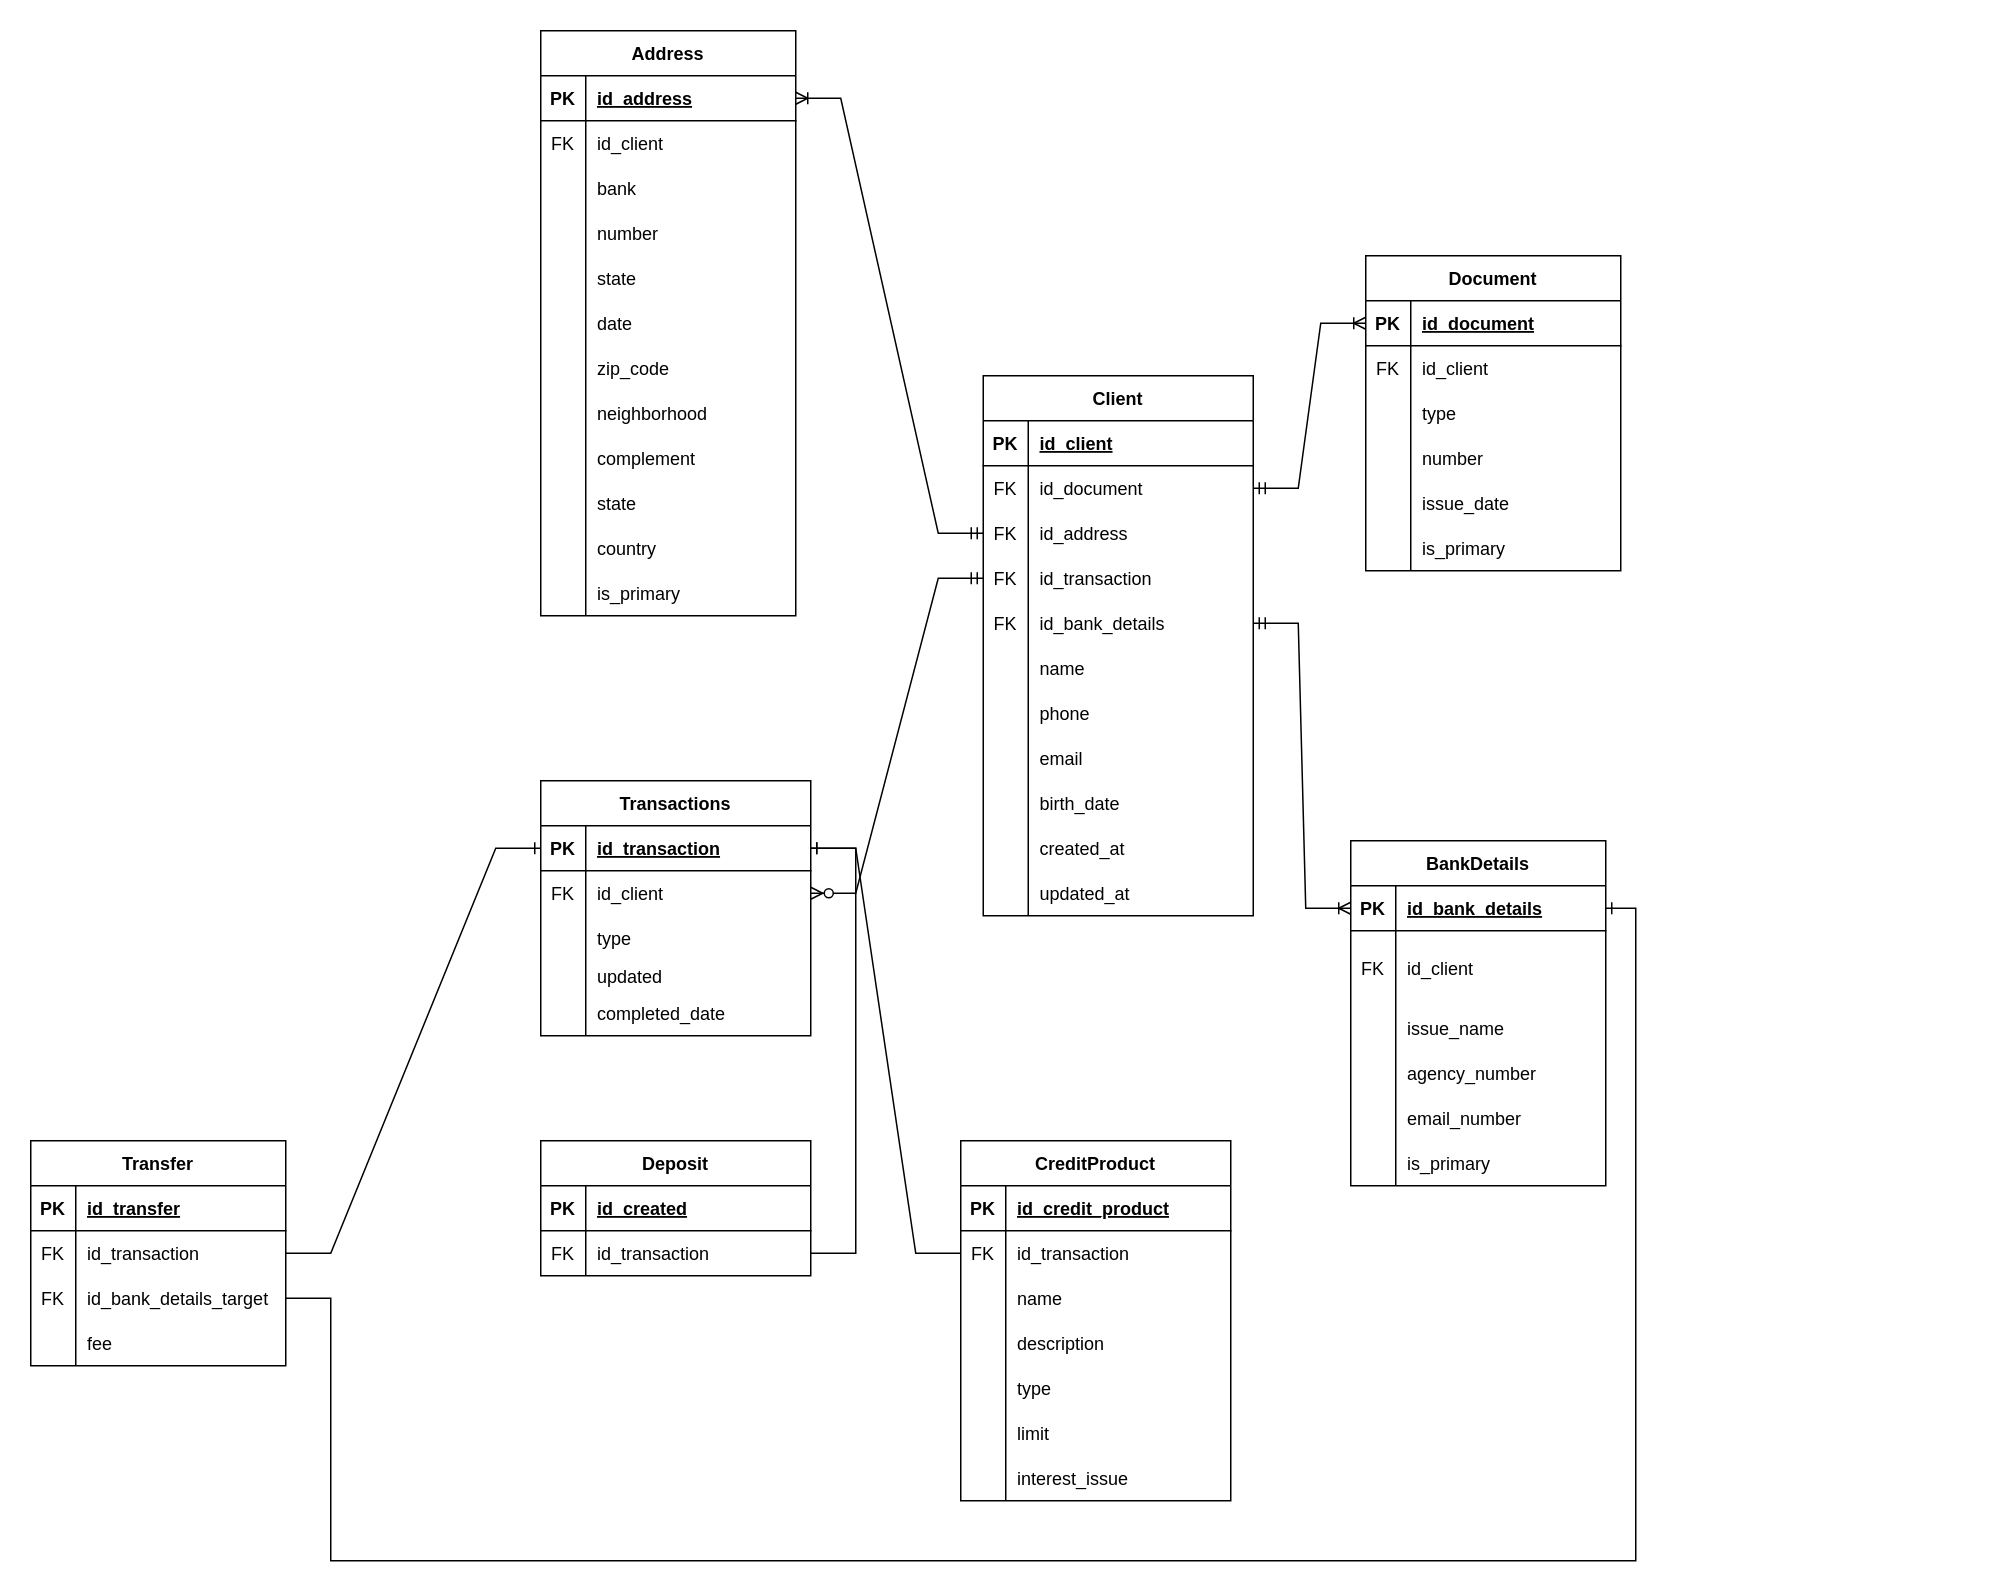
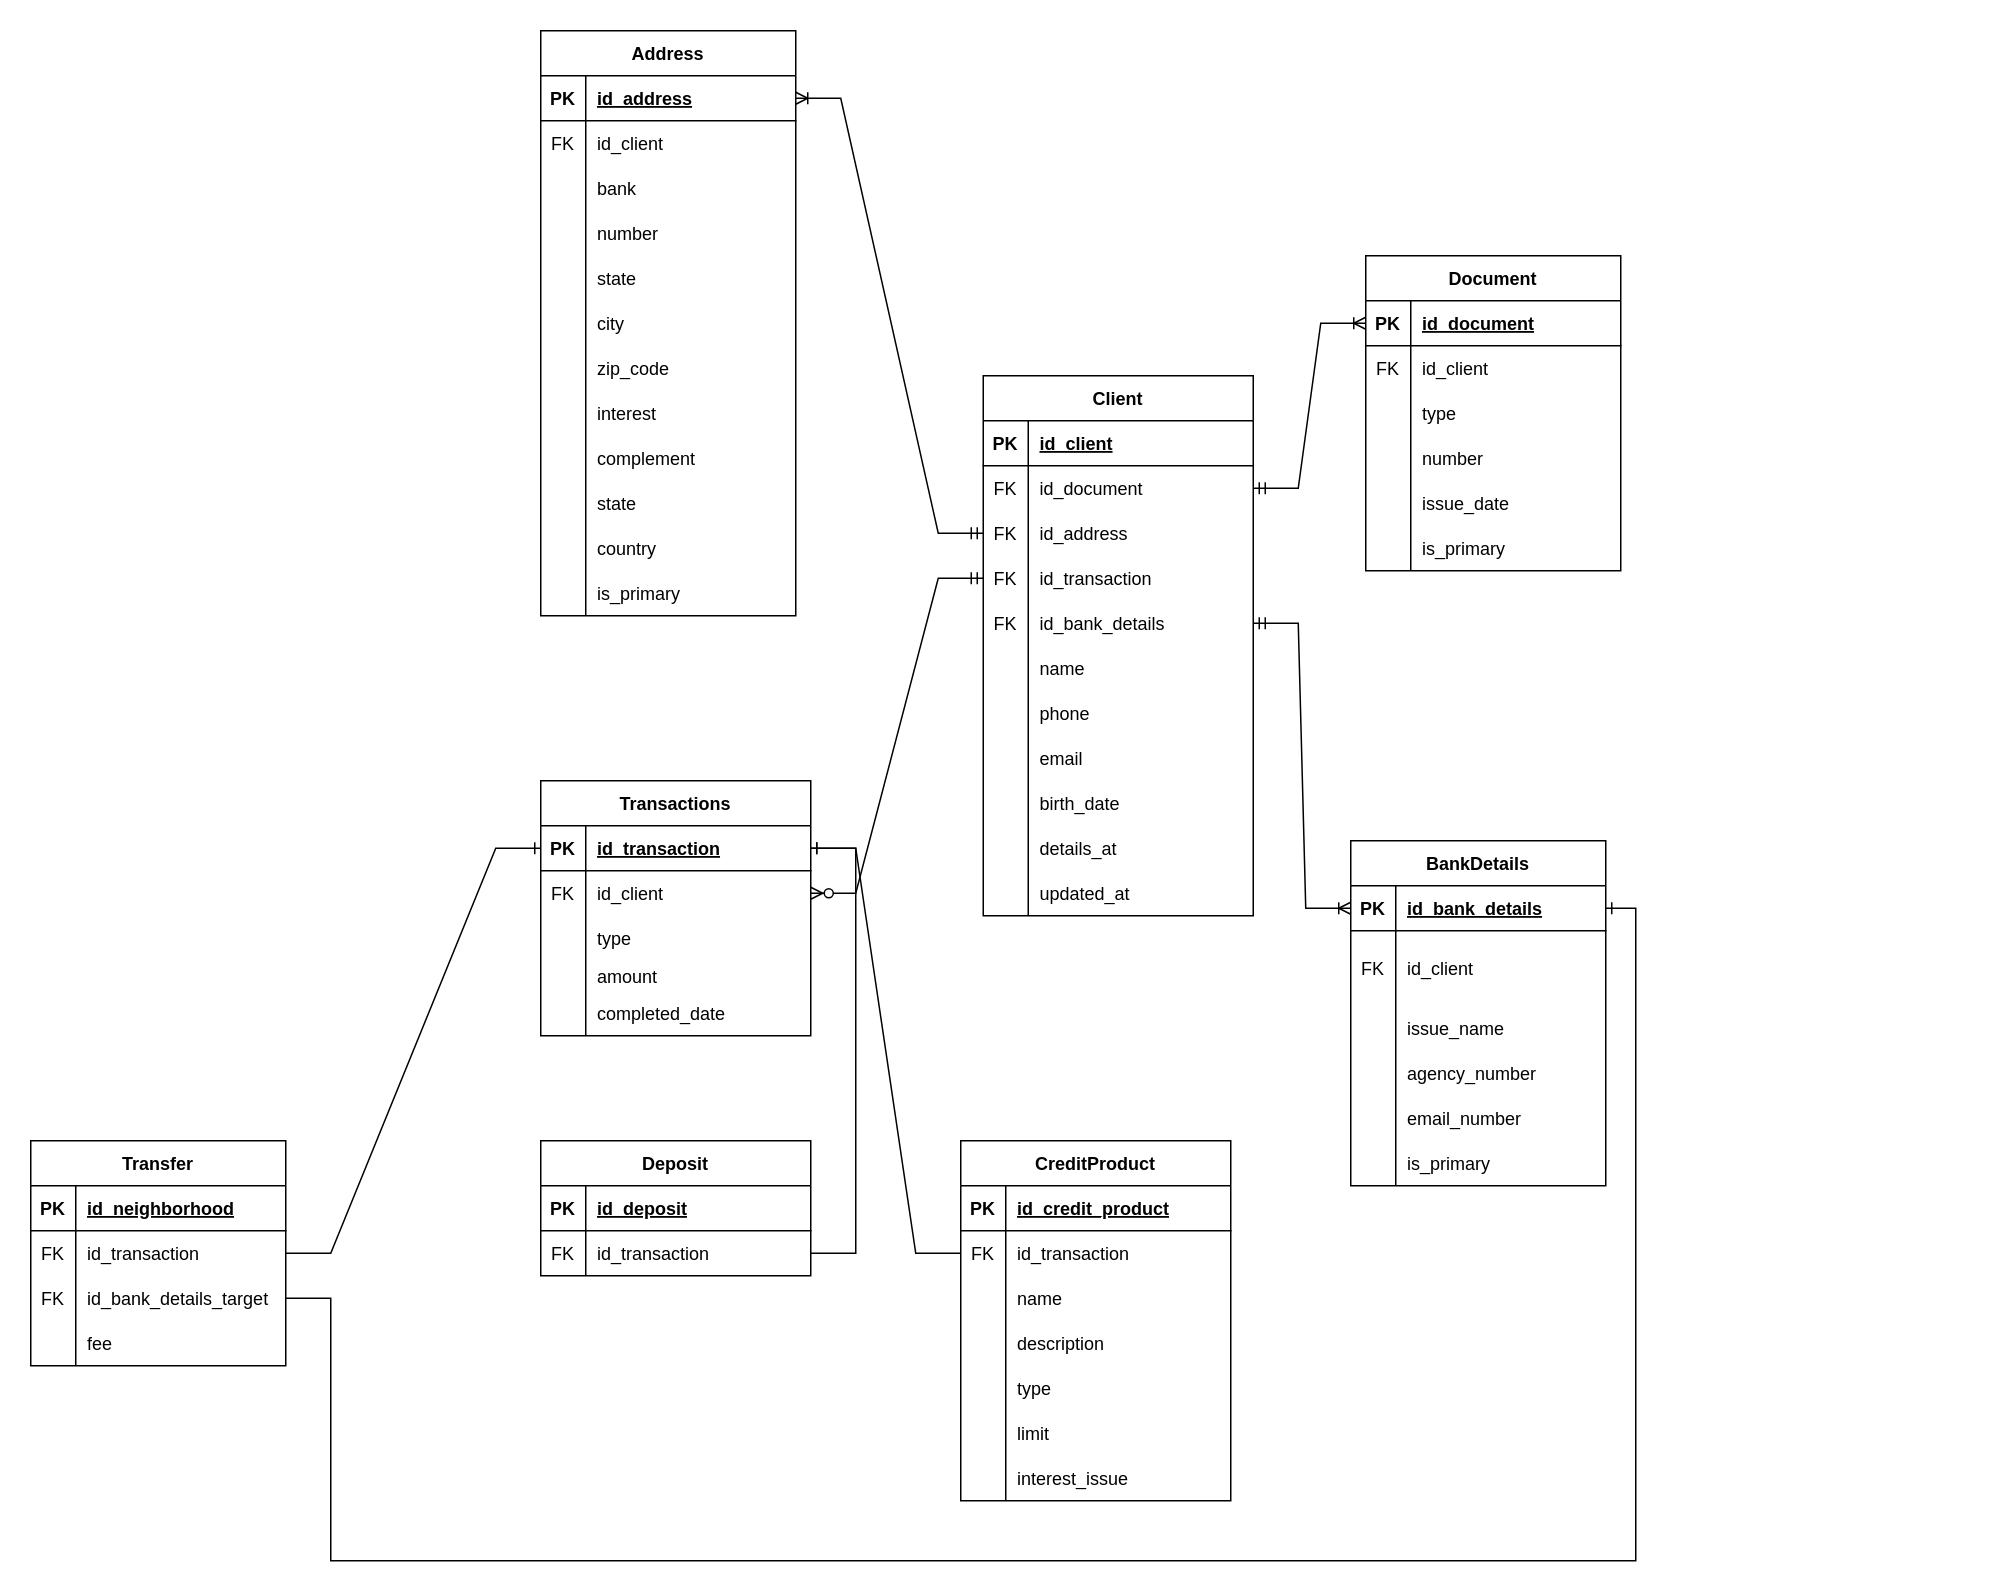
(617, 324) -> (615, 324)
(655, 414) -> (635, 414)
(1090, 849) -> (1085, 849)
(632, 977) -> (627, 977)
(140, 1209) -> (158, 1209)
(645, 1209) -> (643, 1209)
